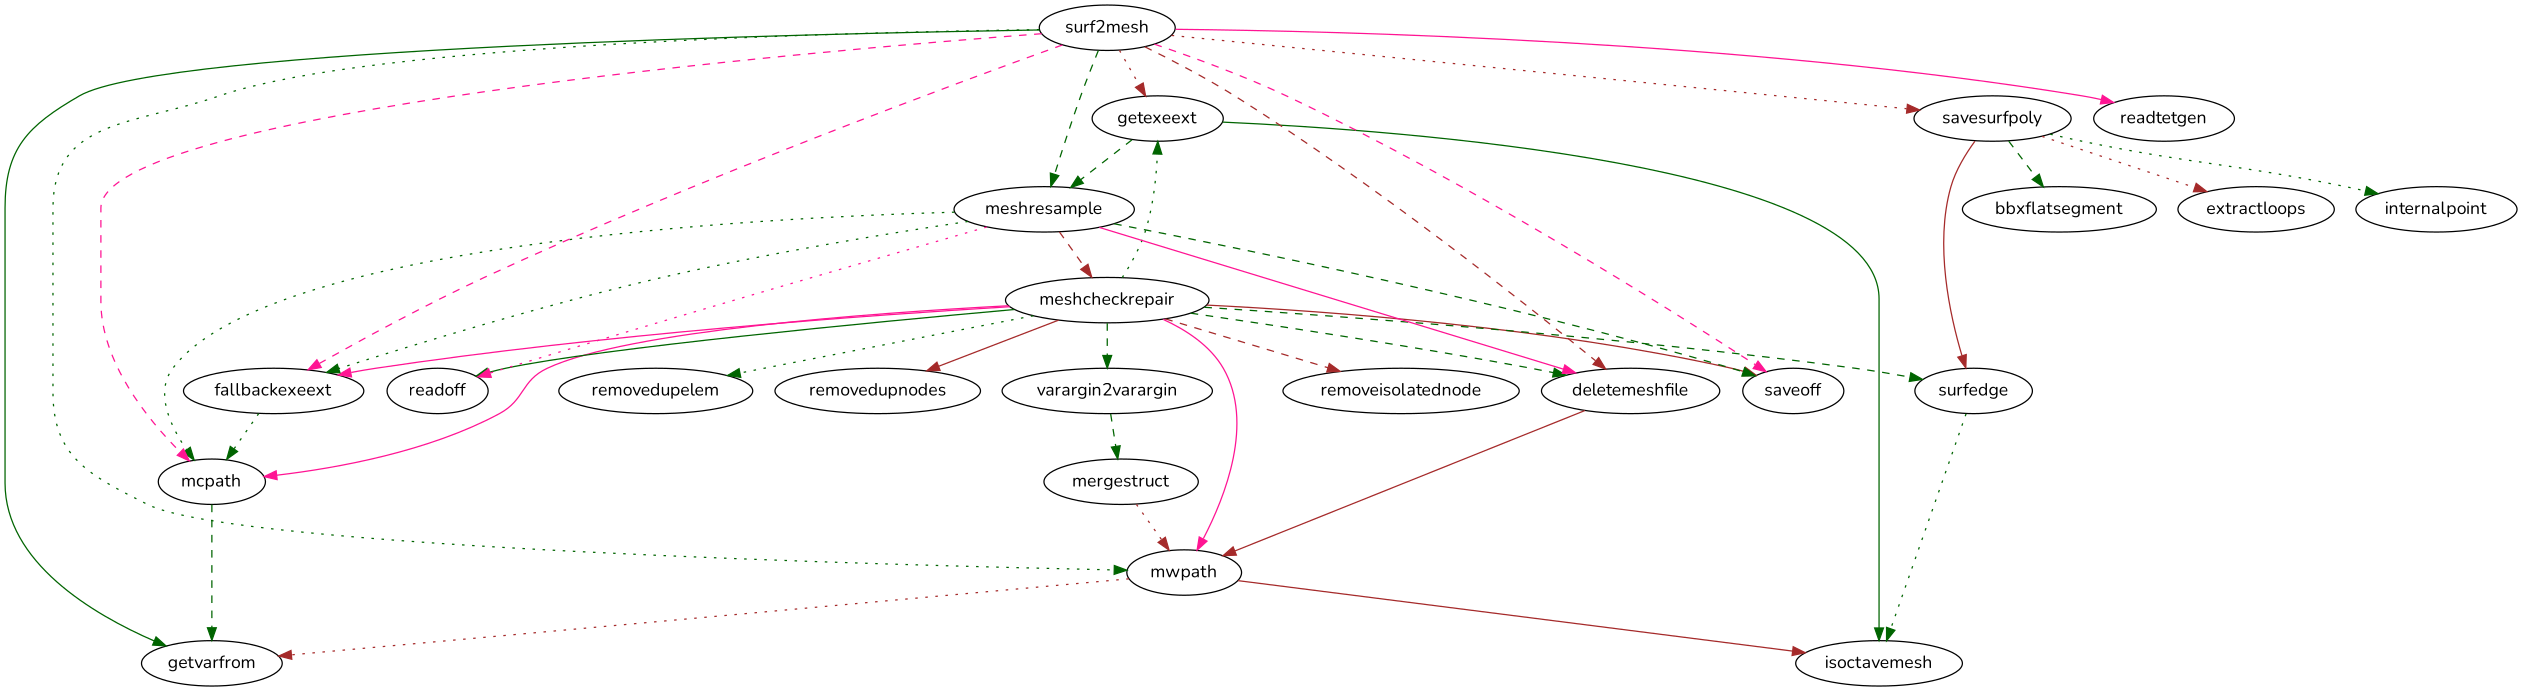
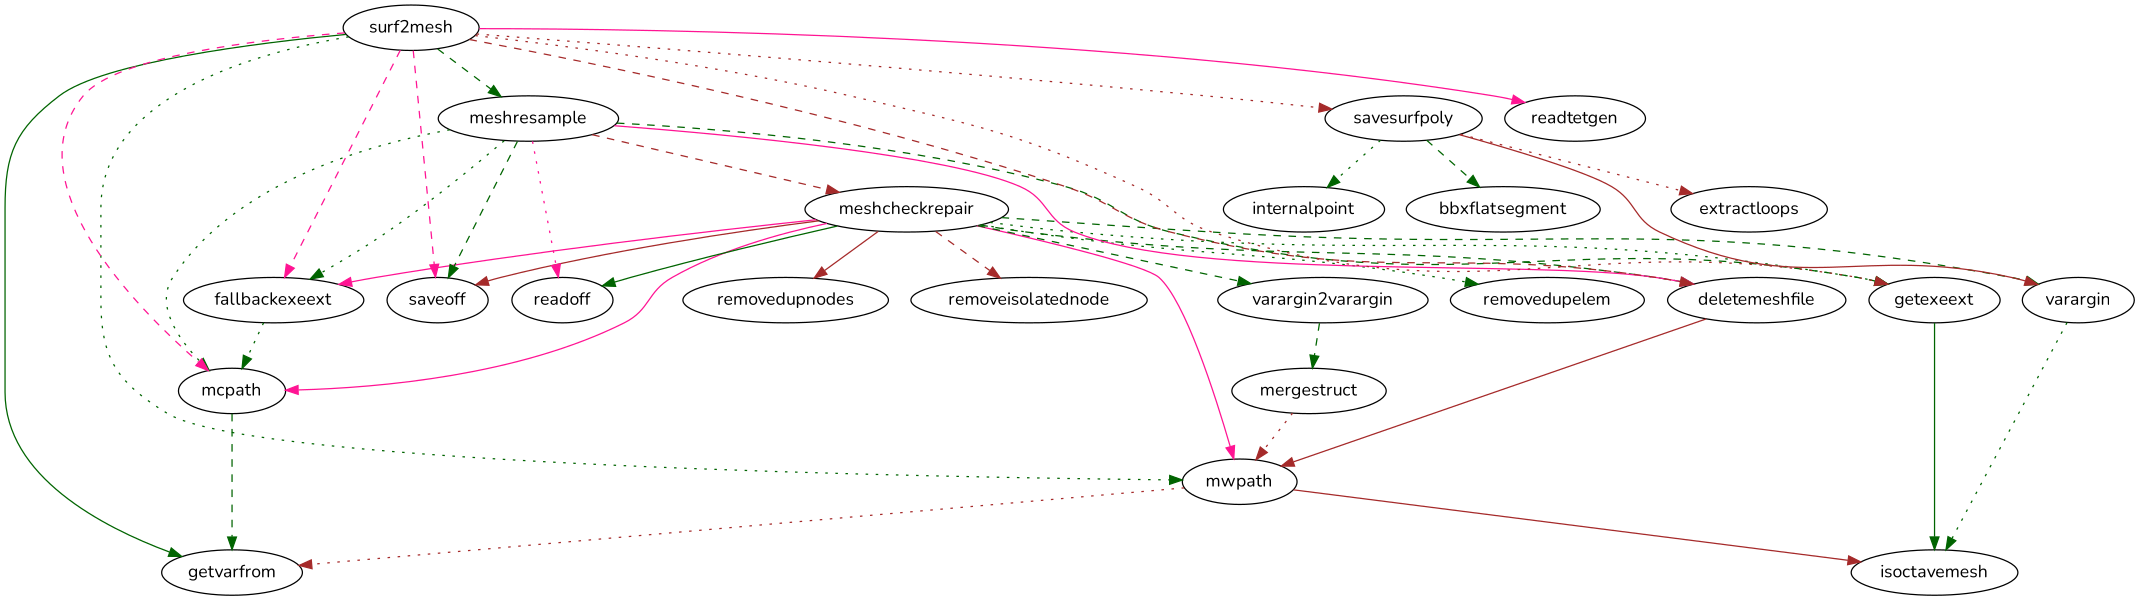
(1106, 160) -> (1239, 246)
(1974, 391) -> (2078, 300)
